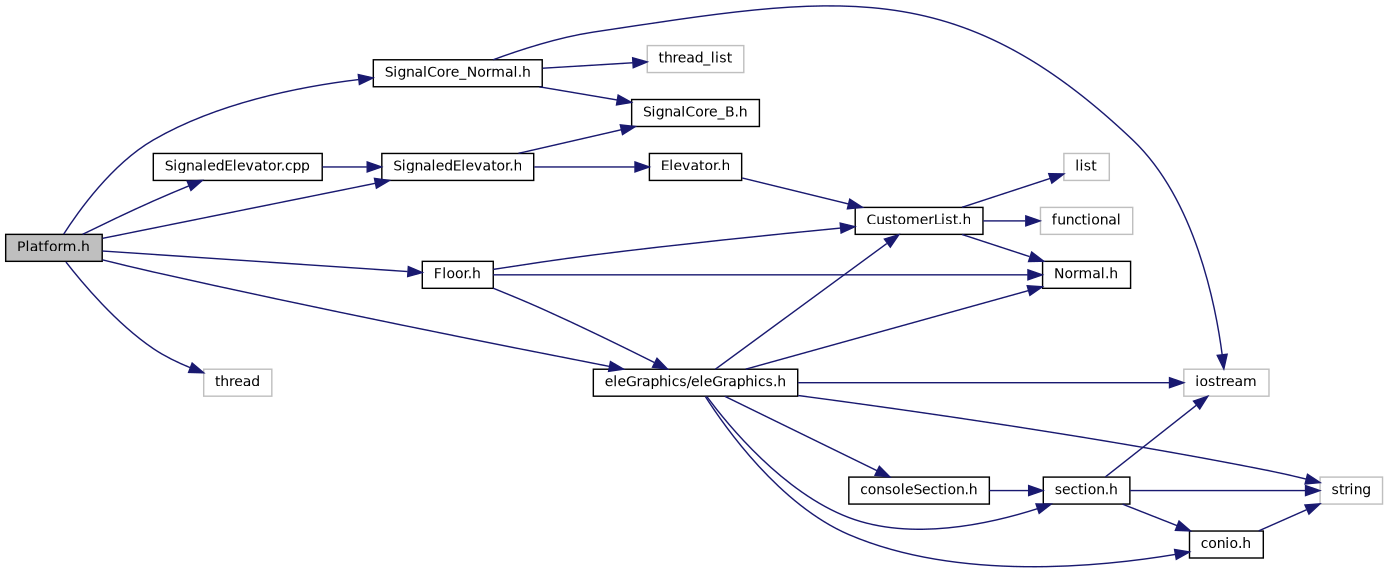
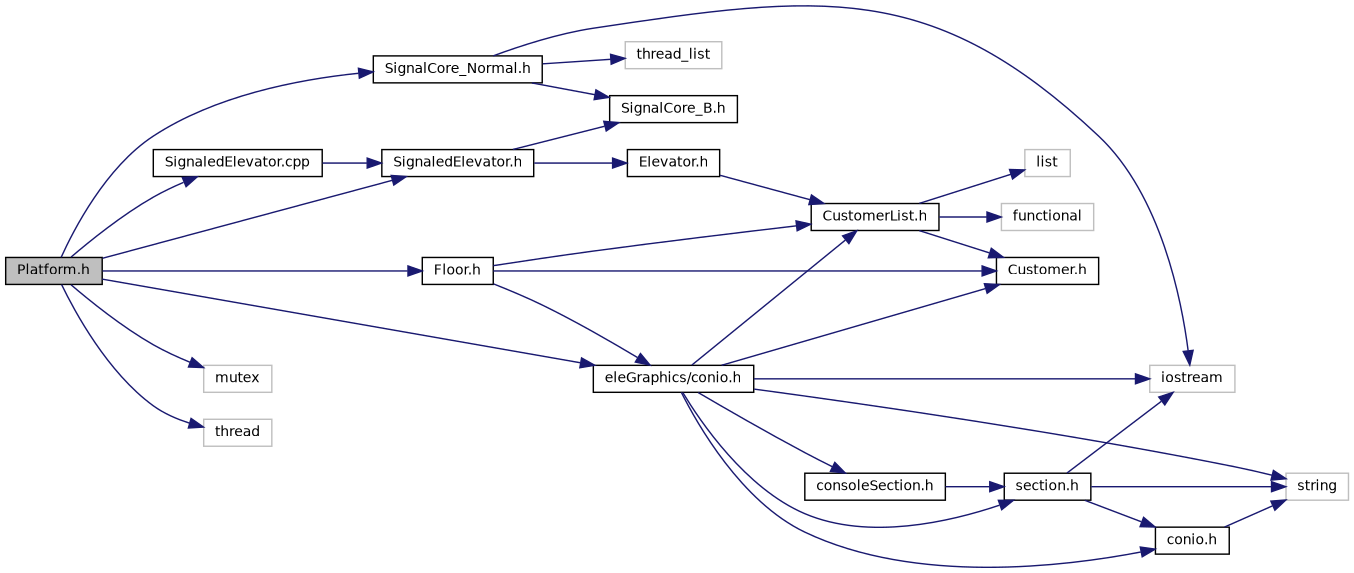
(1087, 275) -> (1048, 271)
none -> (238, 379)
(696, 383) -> (674, 379)
